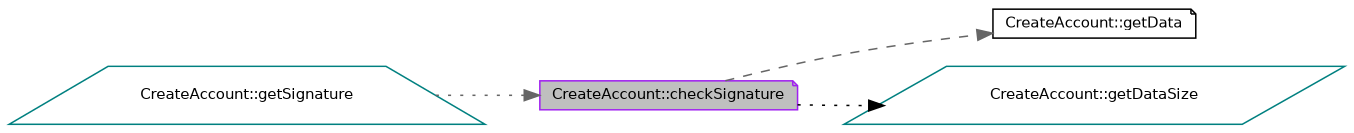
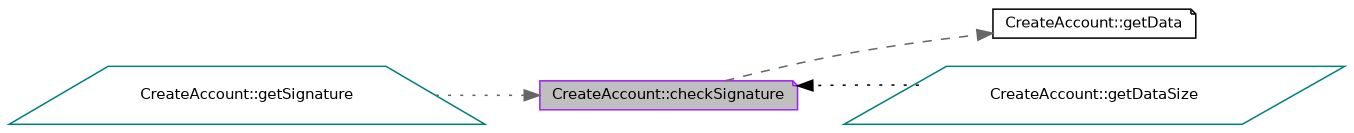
(833, 105) -> (866, 85)
